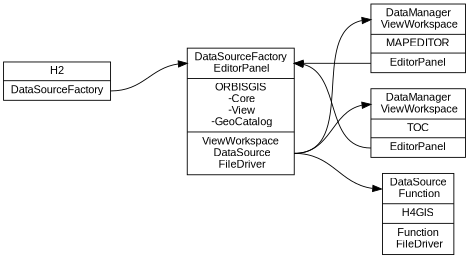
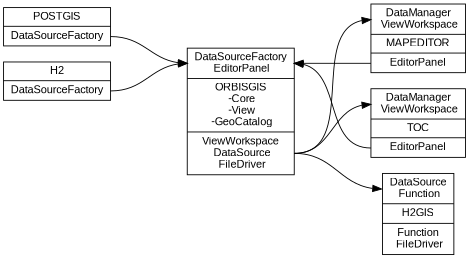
none -> (57, 27)
(418, 213) -> (418, 213)
